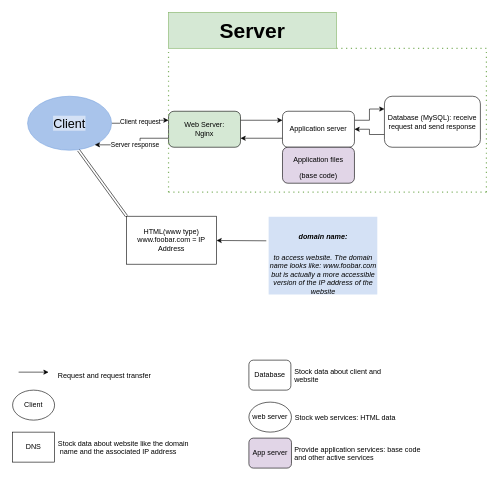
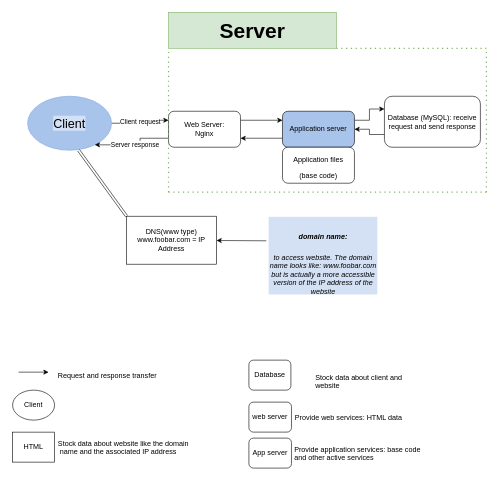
(204, 129) -> (204, 129)
(318, 129) -> (318, 129)
(318, 165) -> (318, 165)
(171, 240) -> (171, 240)
(338, 375) -> (359, 381)
(111, 376) -> (113, 376)
(270, 417) -> (270, 417)
(347, 418) -> (351, 418)
(33, 447) -> (33, 447)
(270, 453) -> (270, 453)
